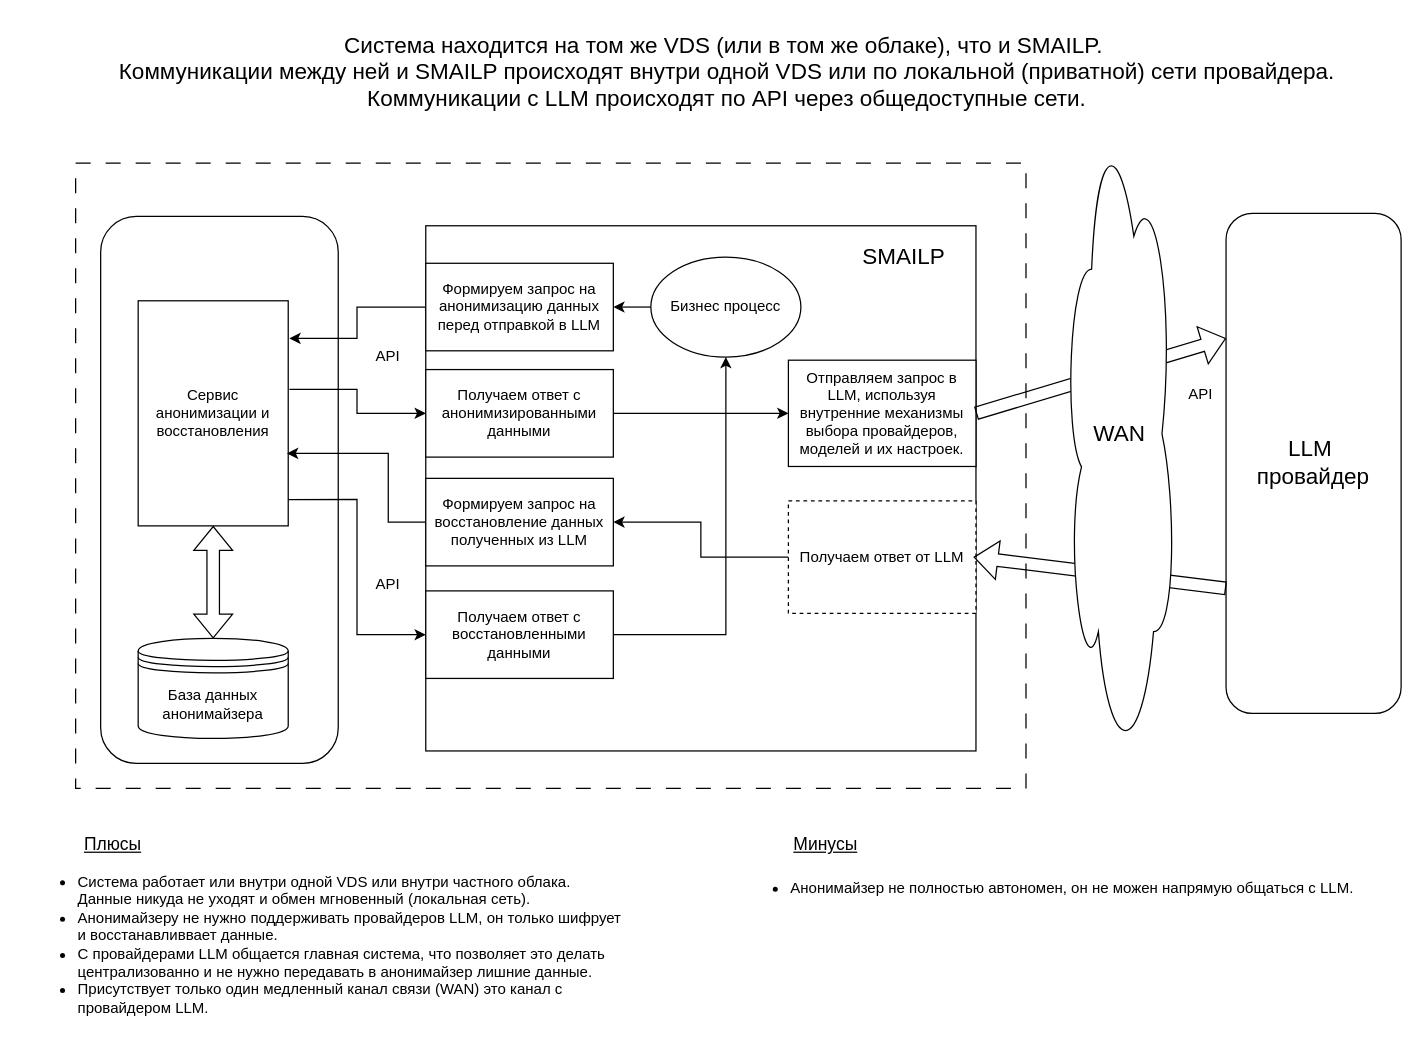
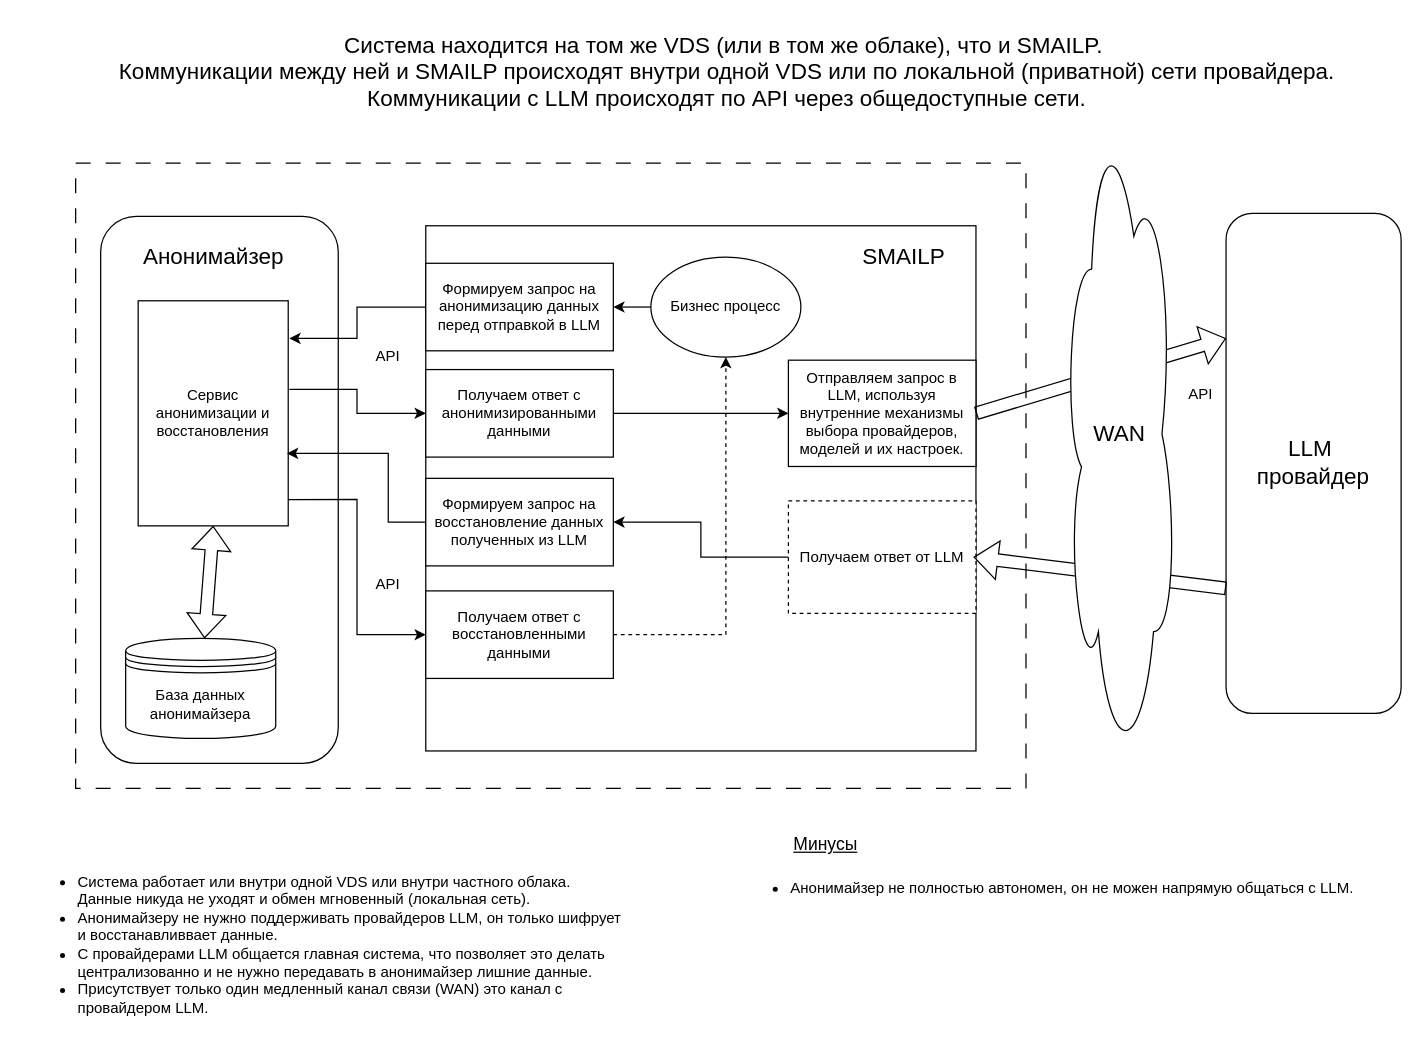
none -> (213, 257)
(726, 553) -> (726, 553)
(213, 688) -> (201, 688)
(113, 844) -> none
